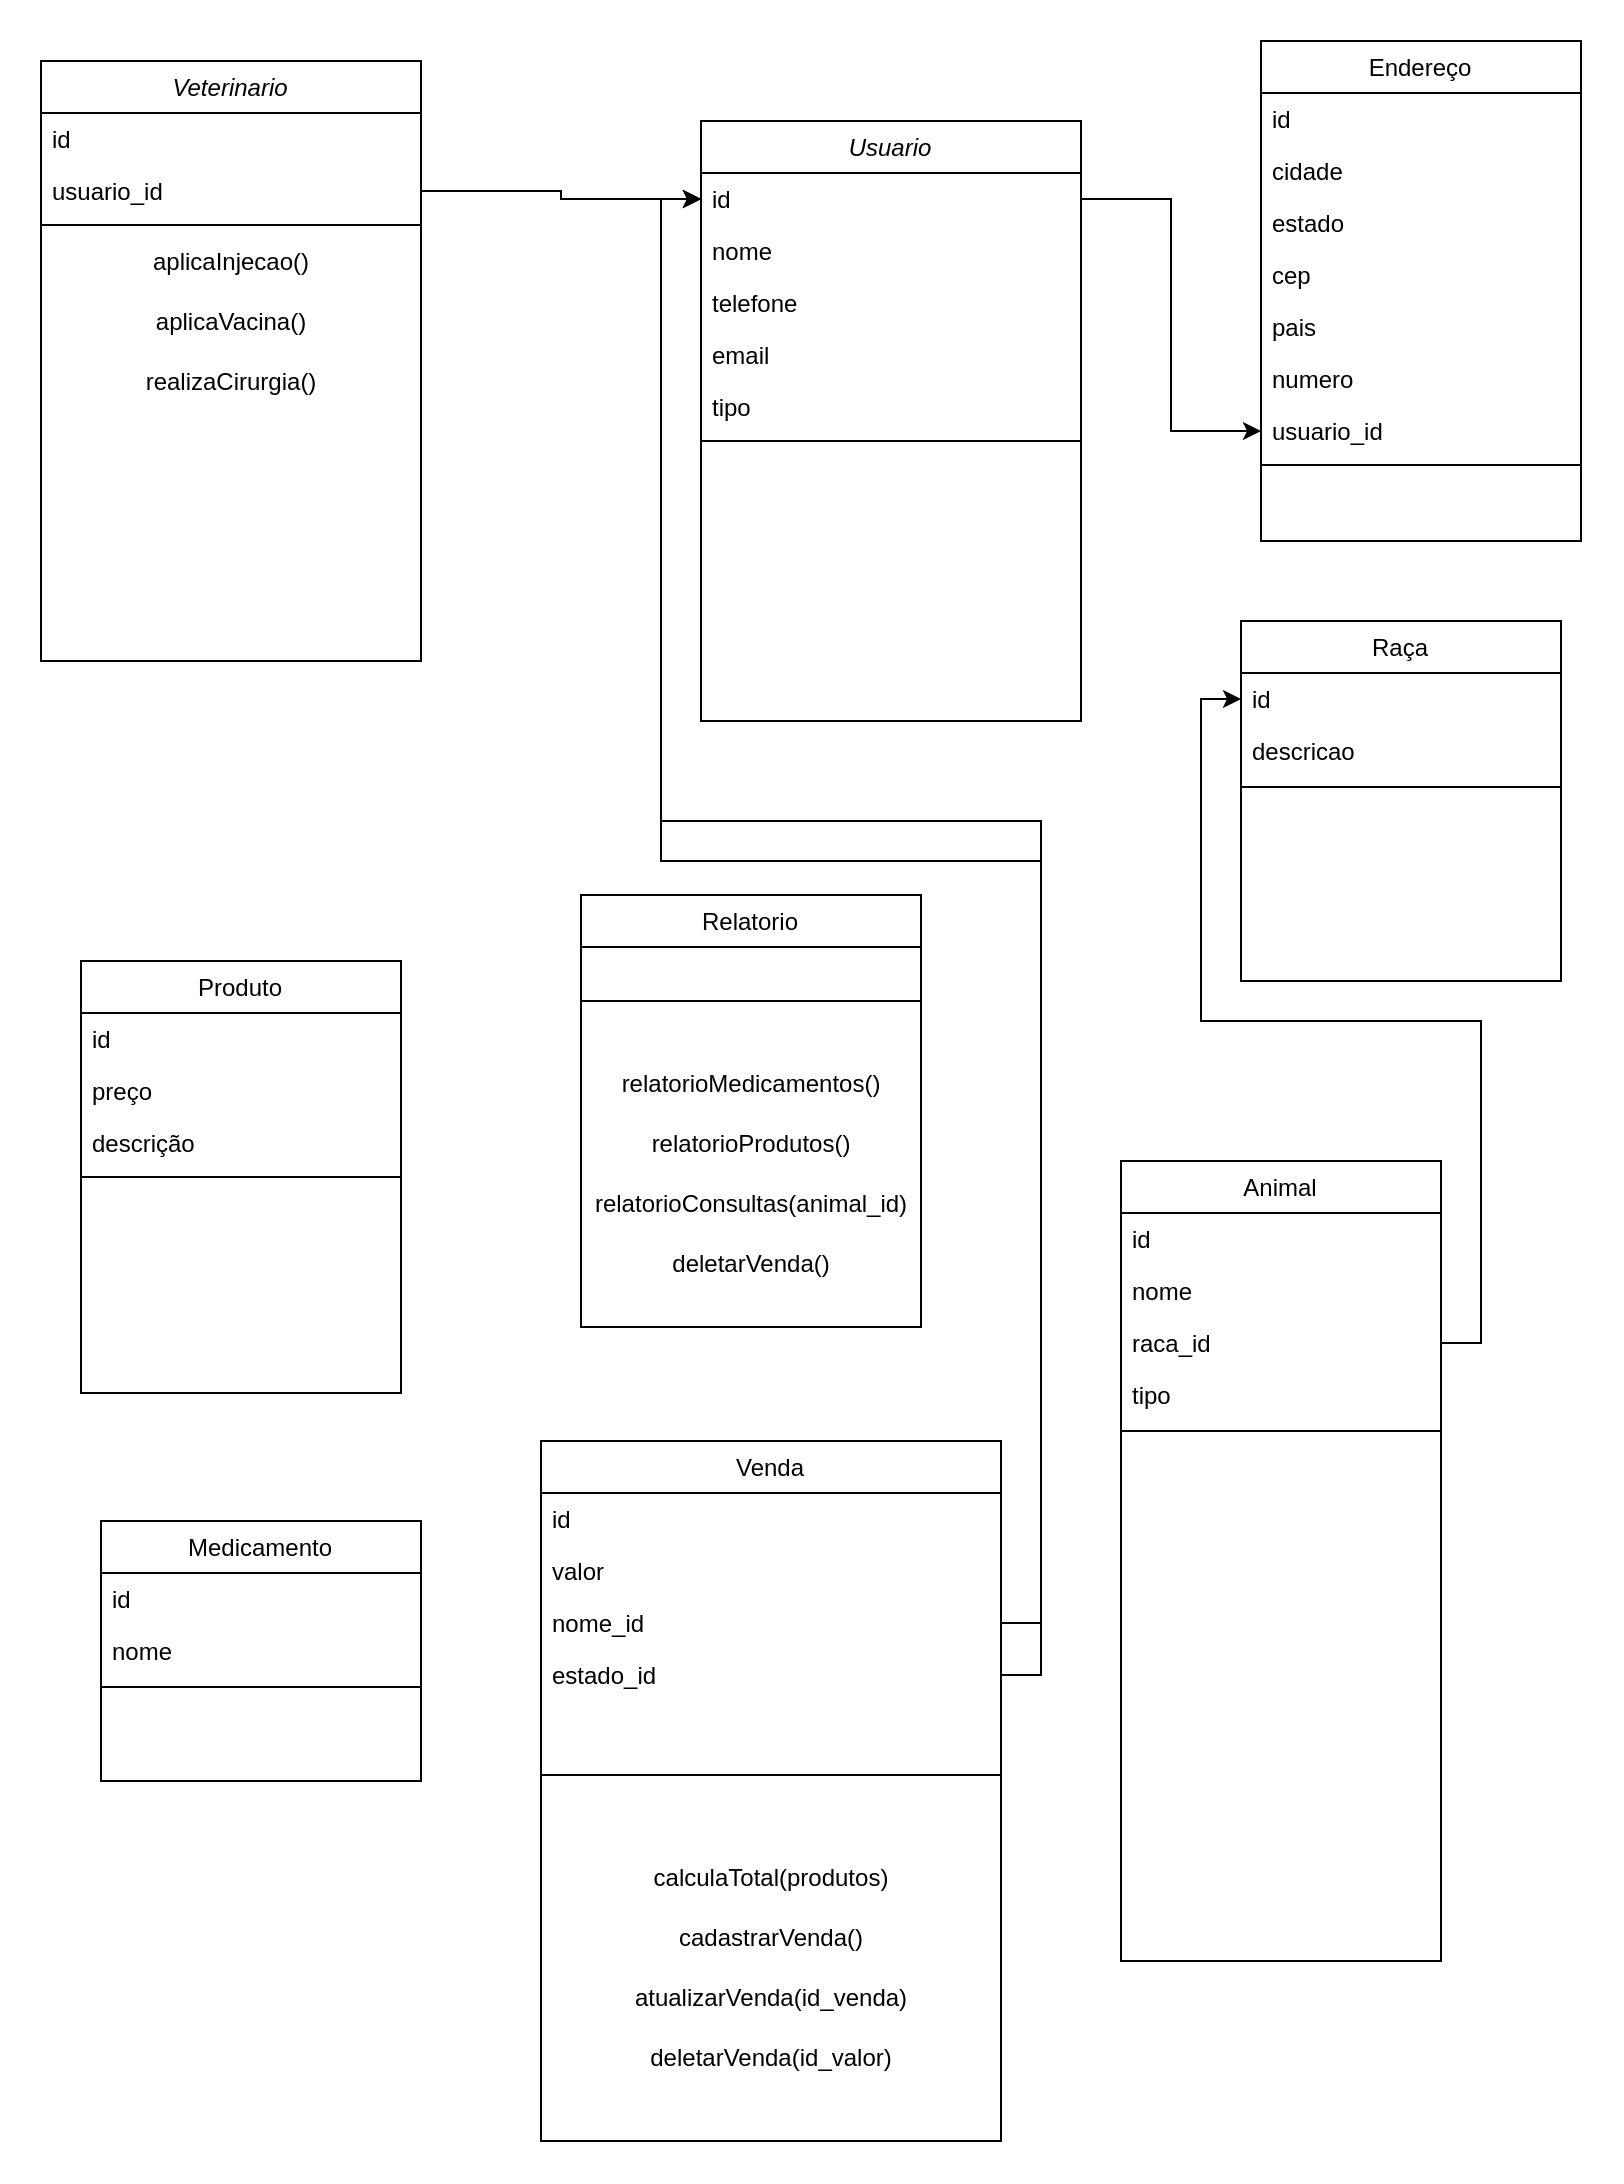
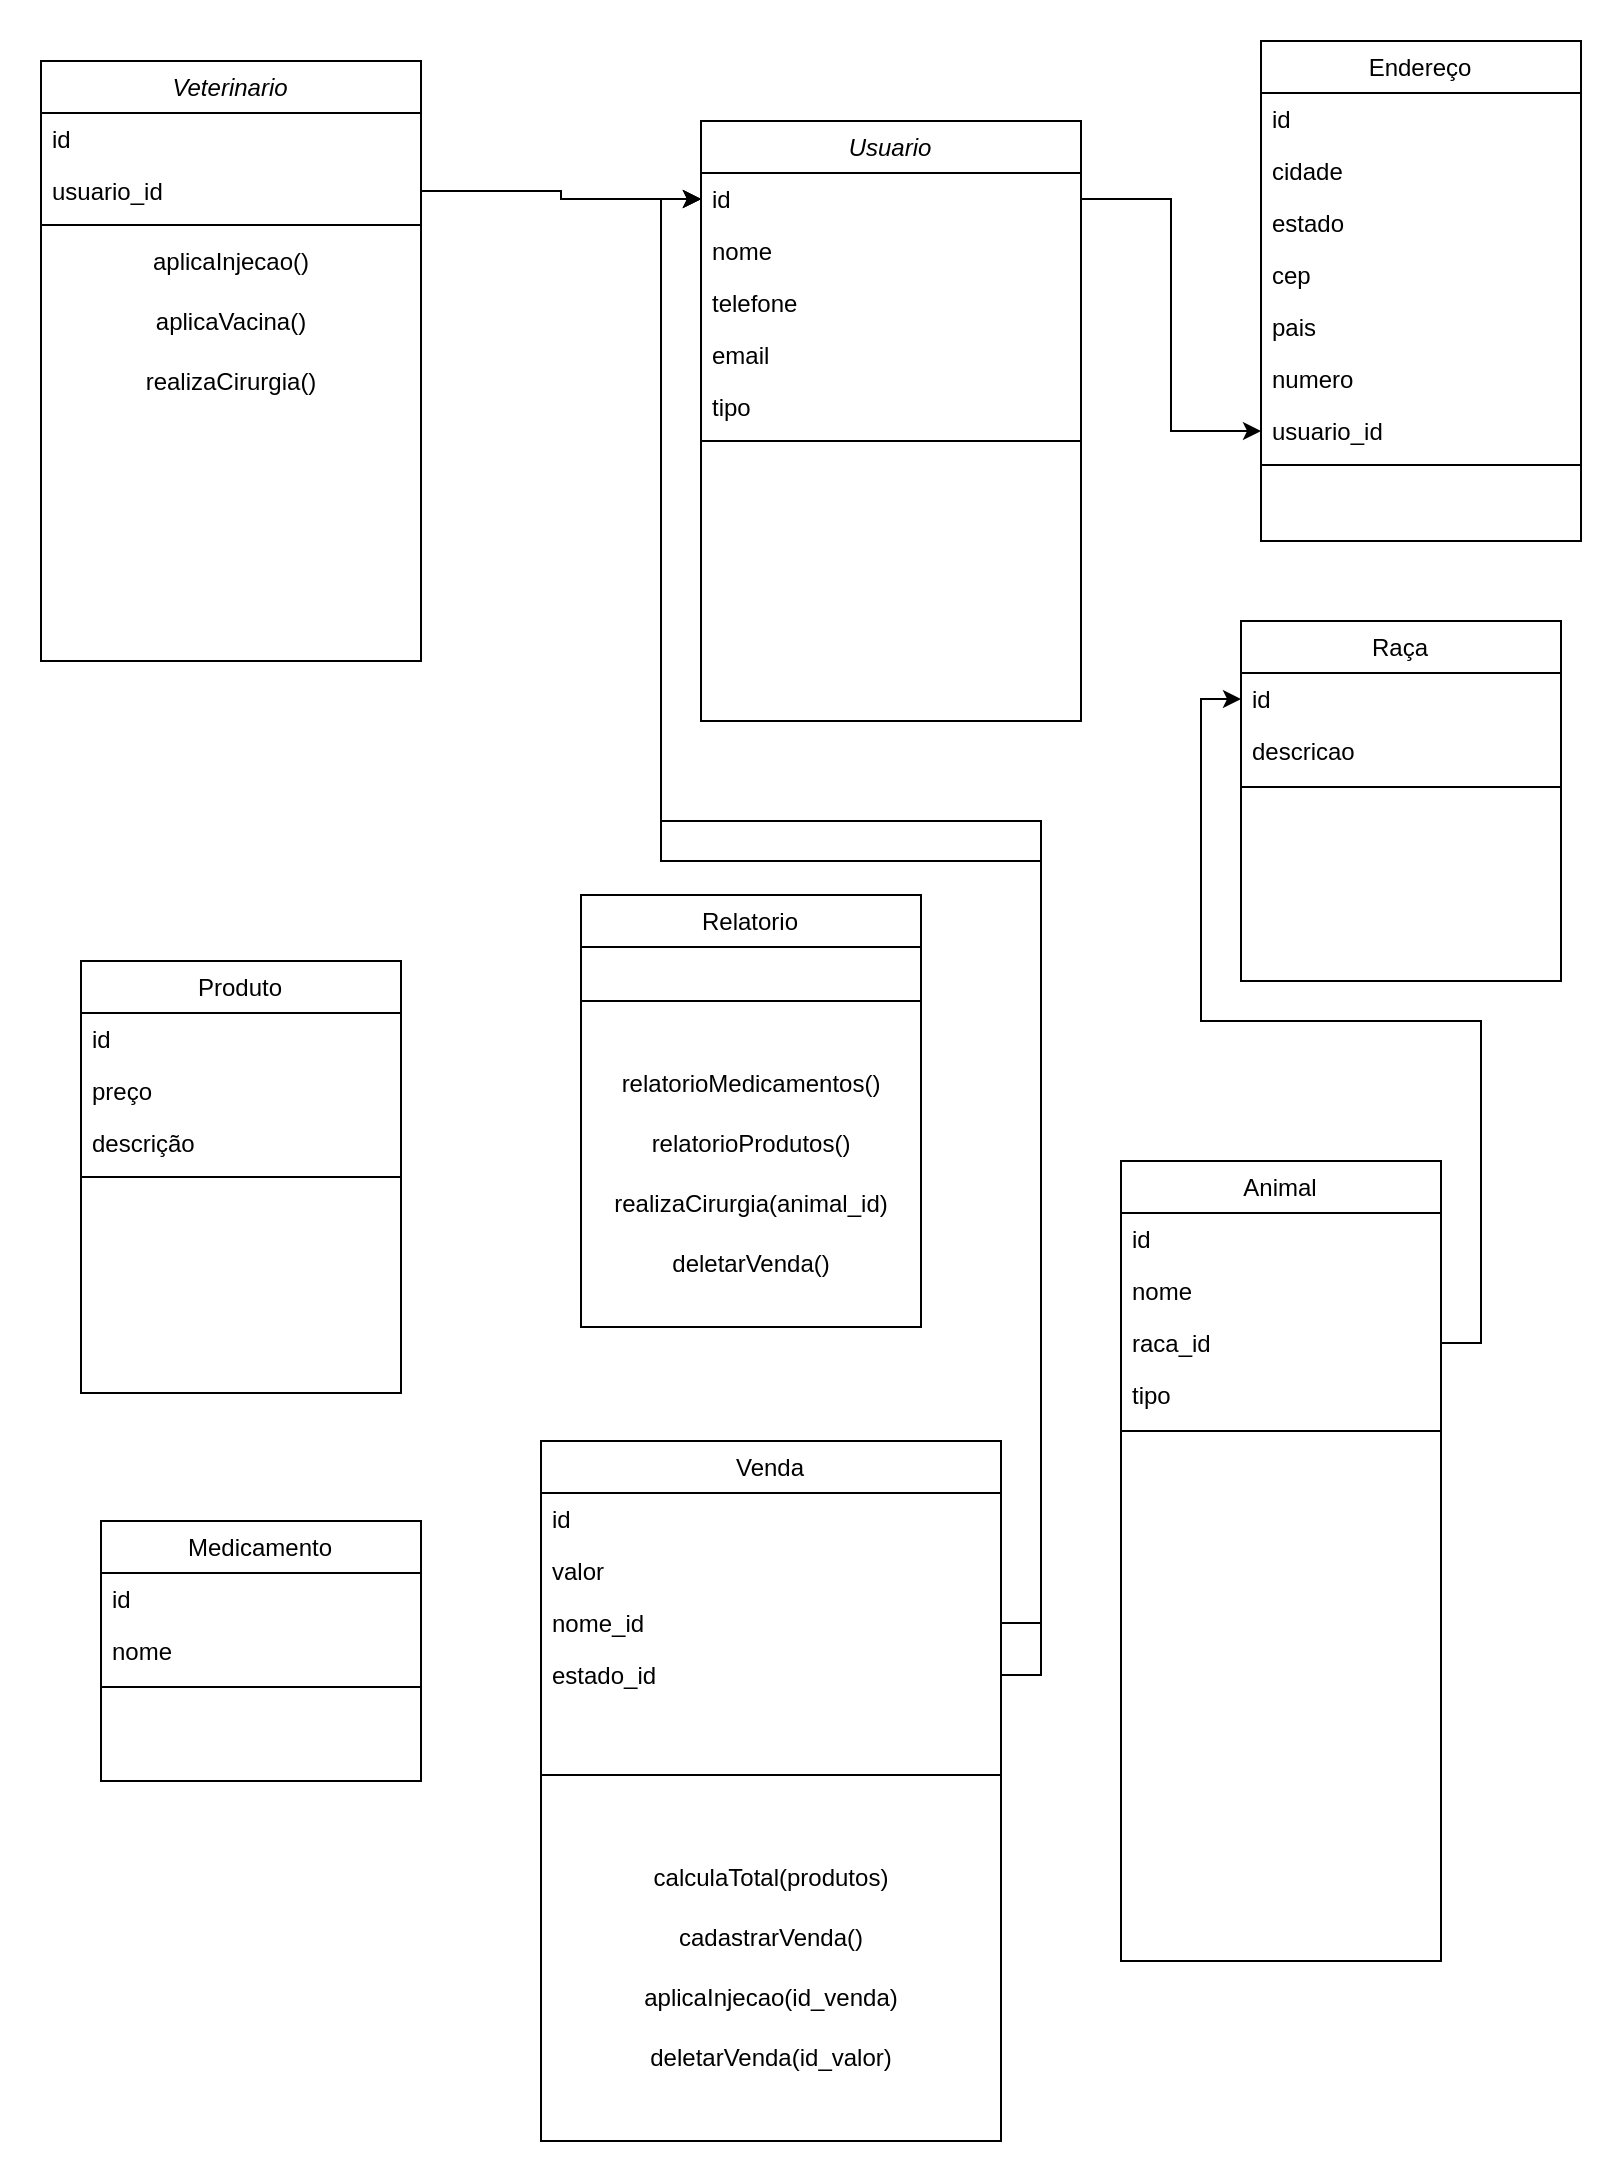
(752, 1205) -> (752, 1205)
(772, 1999) -> (772, 1999)
